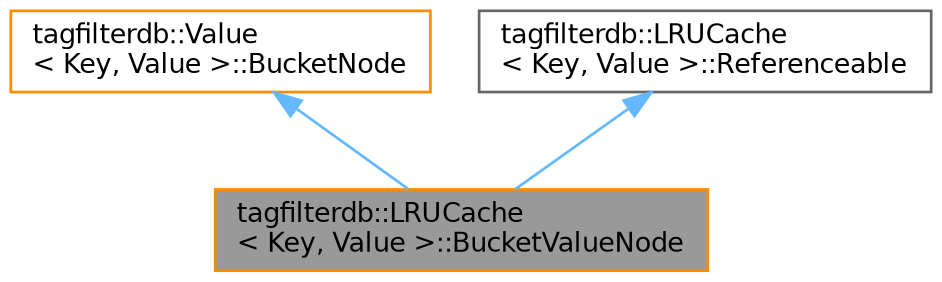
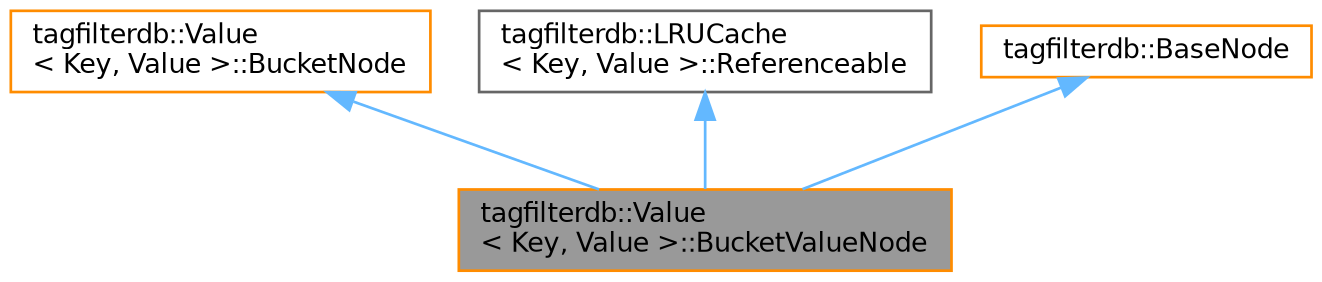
none -> (1146, 51)
(462, 230) -> (705, 230)
